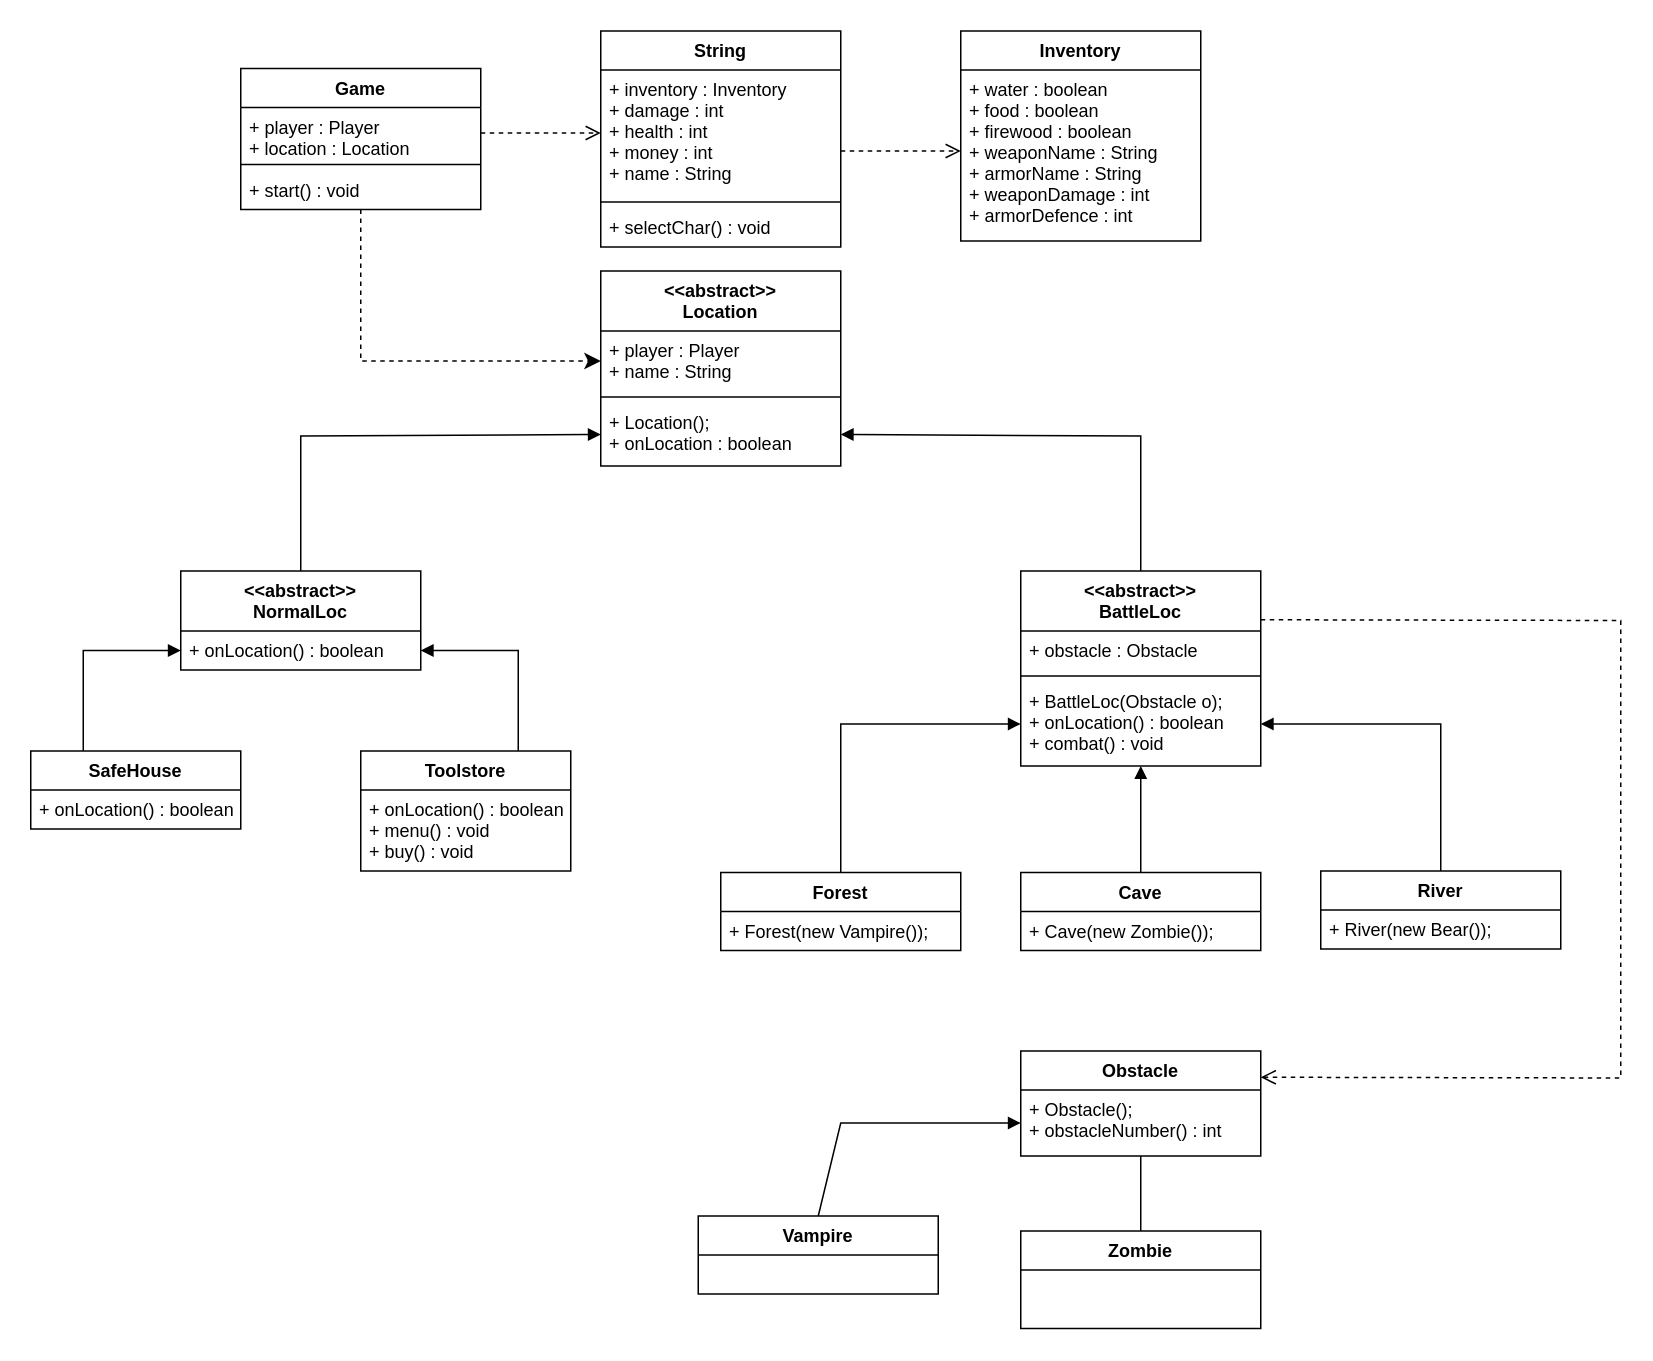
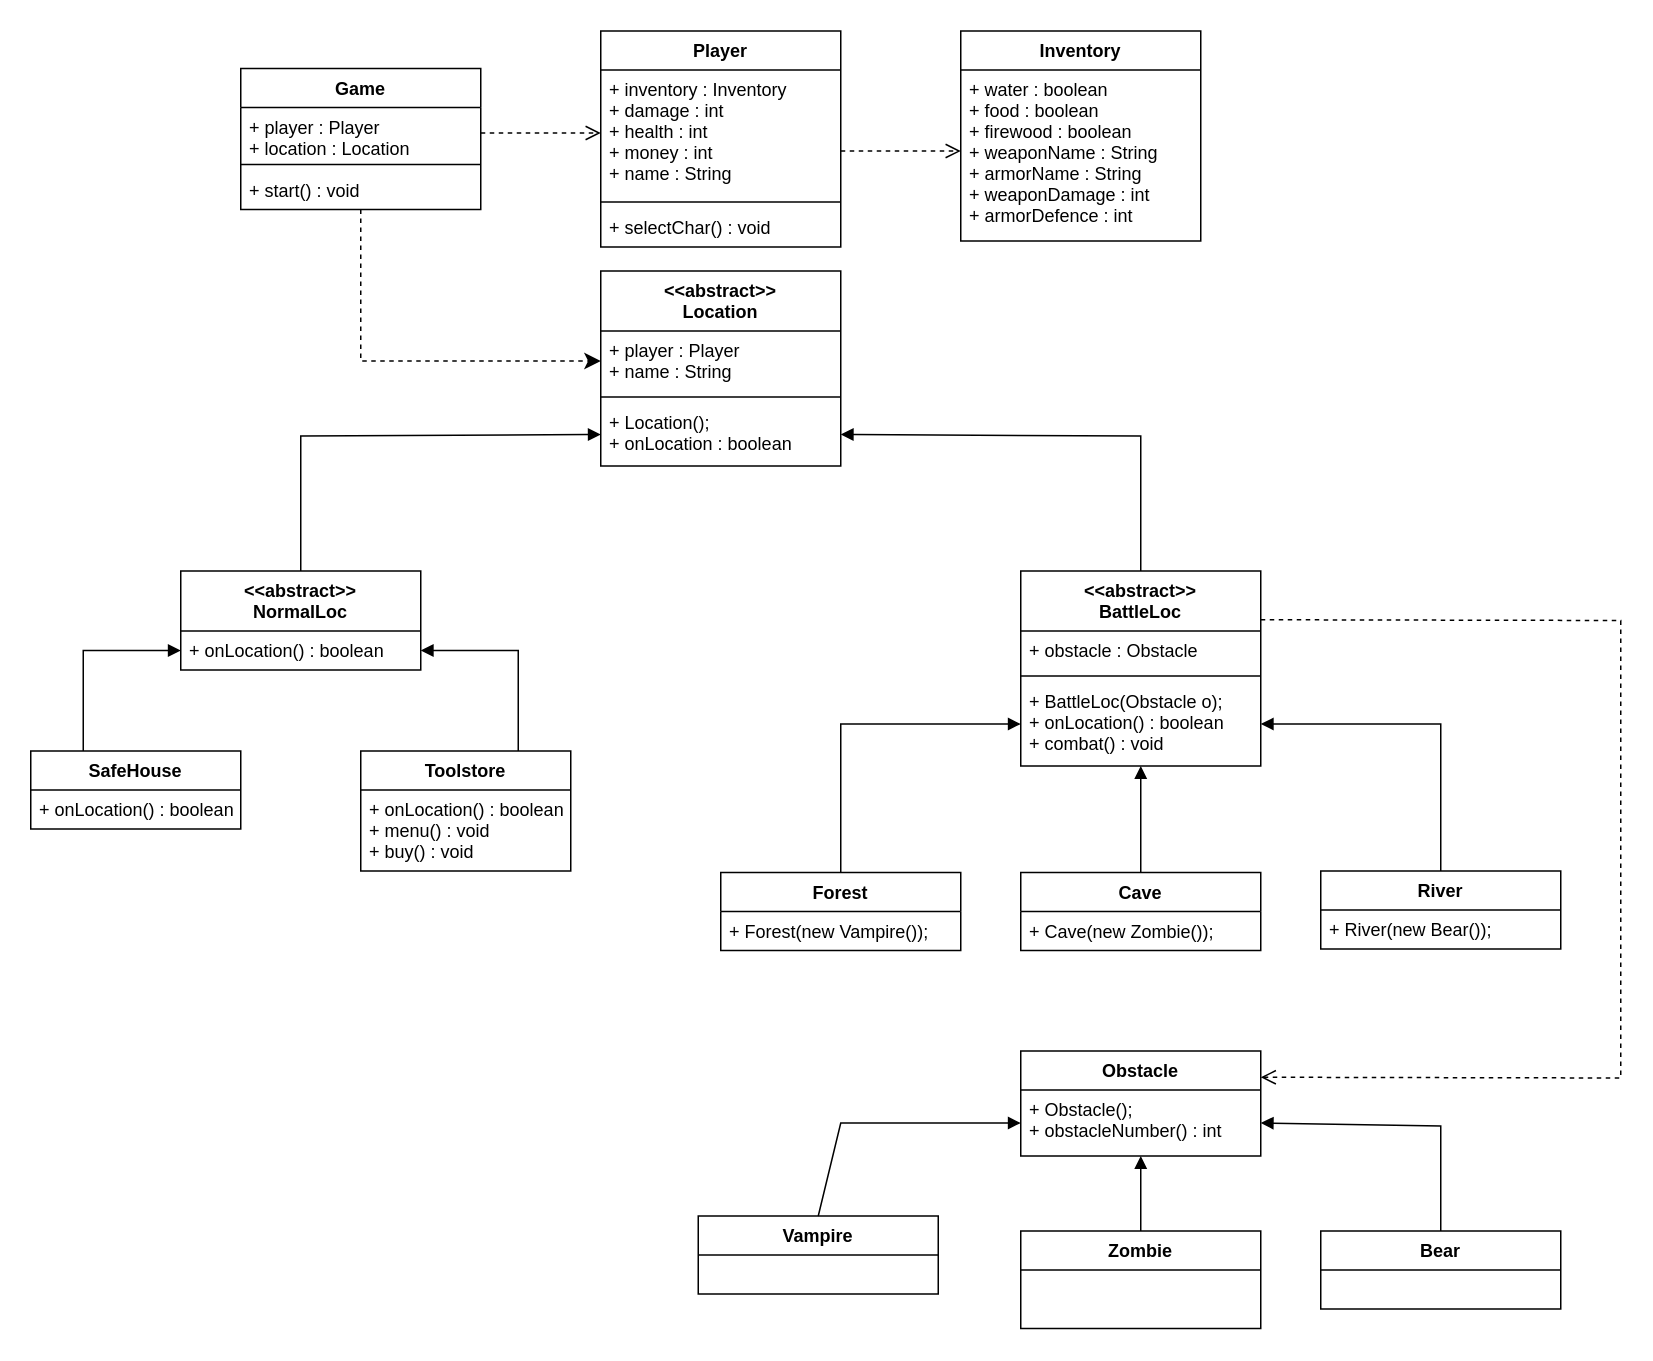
(720, 51) -> (720, 51)
none -> (1409, 1125)
(1141, 1164) -> (1141, 1169)
none -> (1441, 1270)
